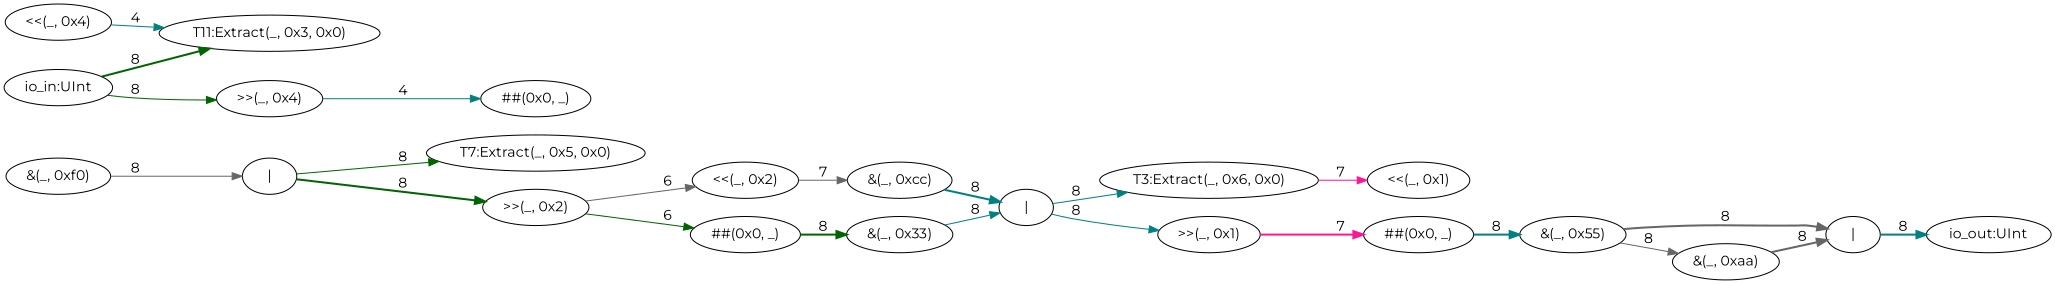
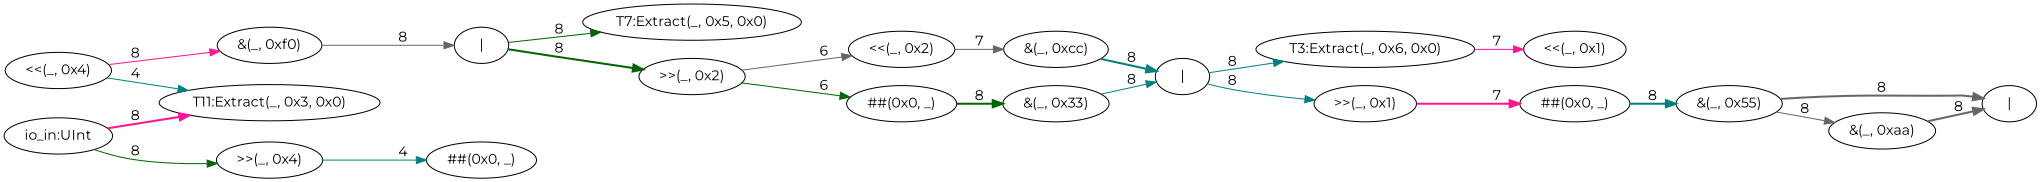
none -> (159, 58)
(151, 64) -> (143, 123)
(1989, 235) -> none
